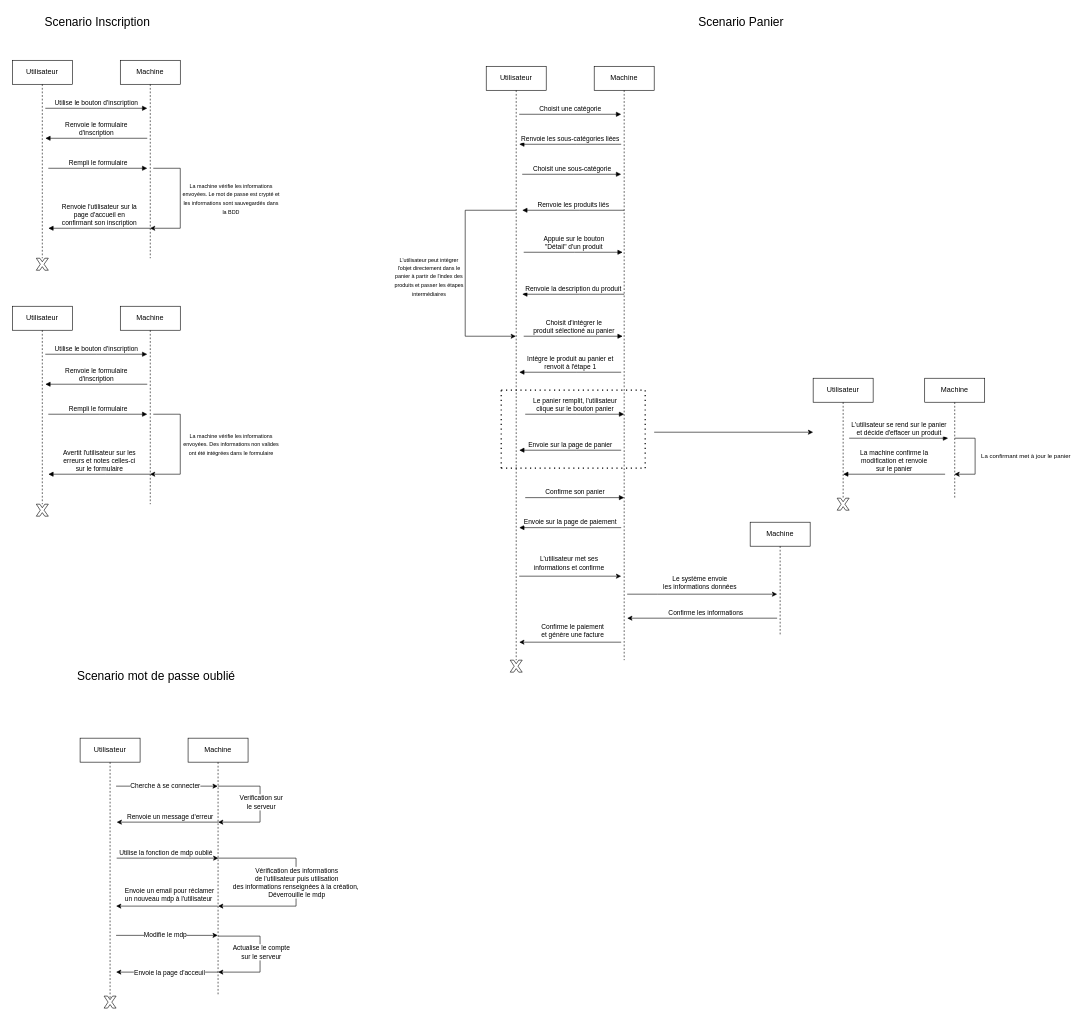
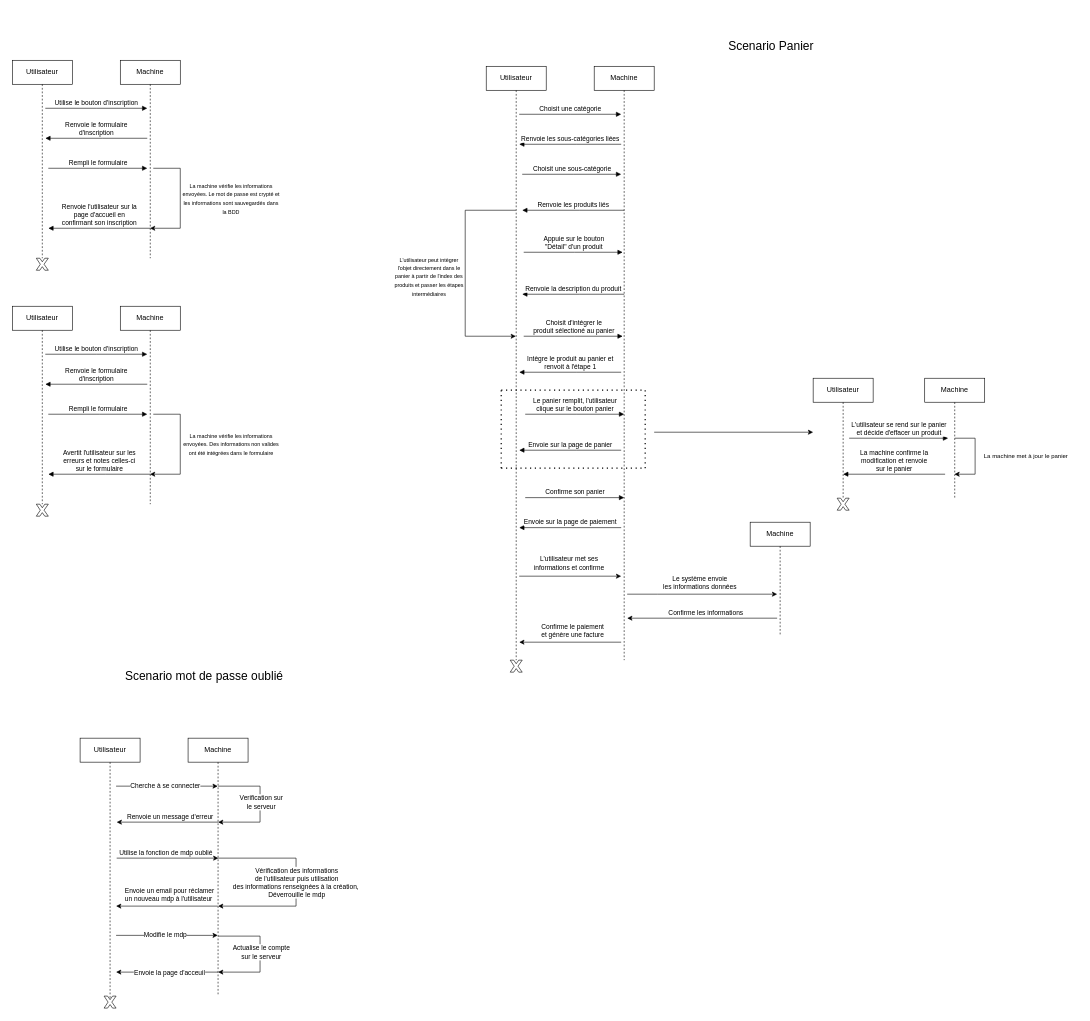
(98, 21) -> none
(741, 21) -> (771, 45)
(1026, 456) -> (1026, 456)
(156, 675) -> (204, 675)
